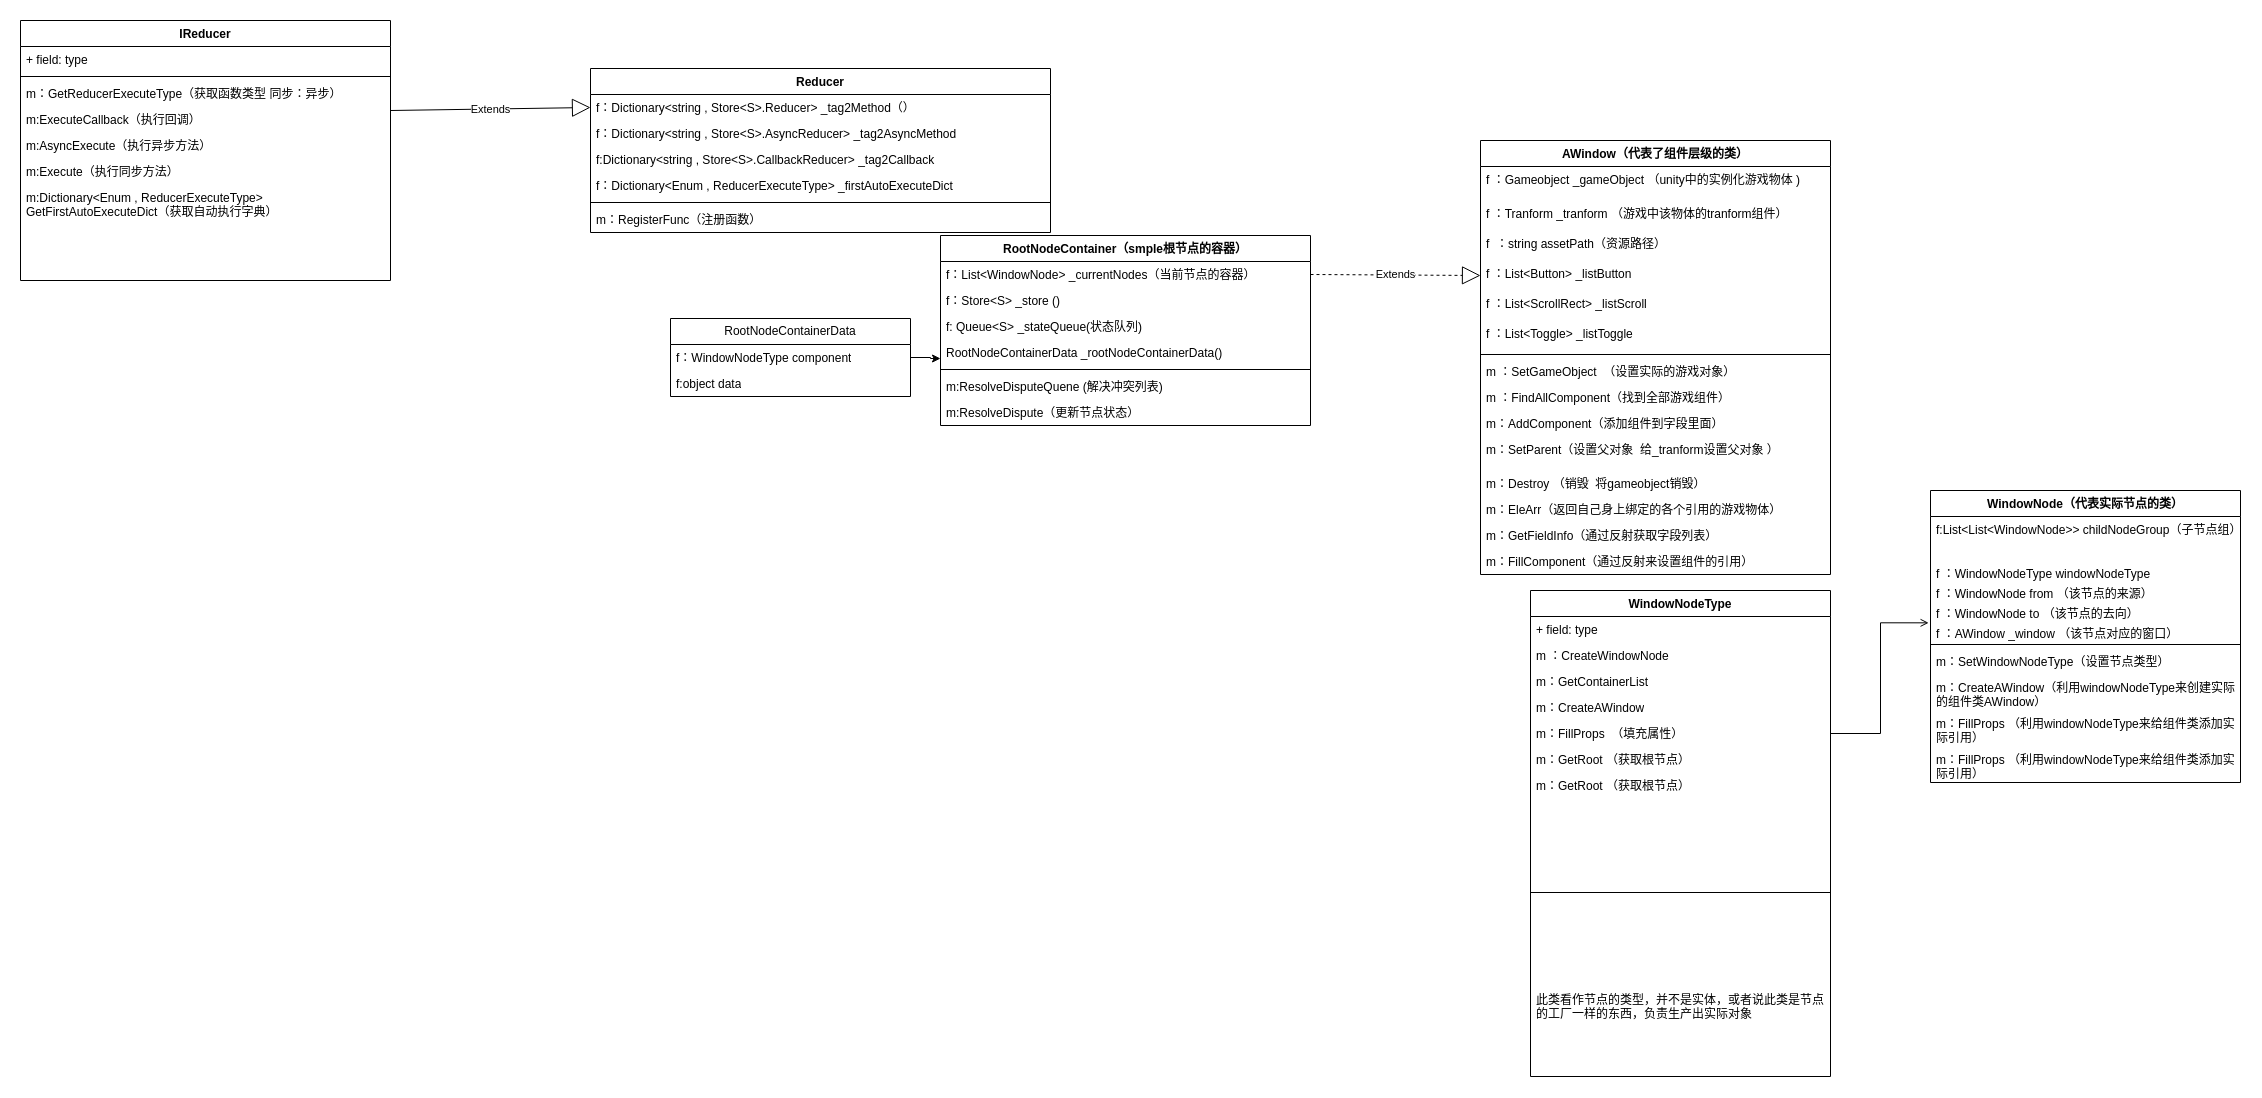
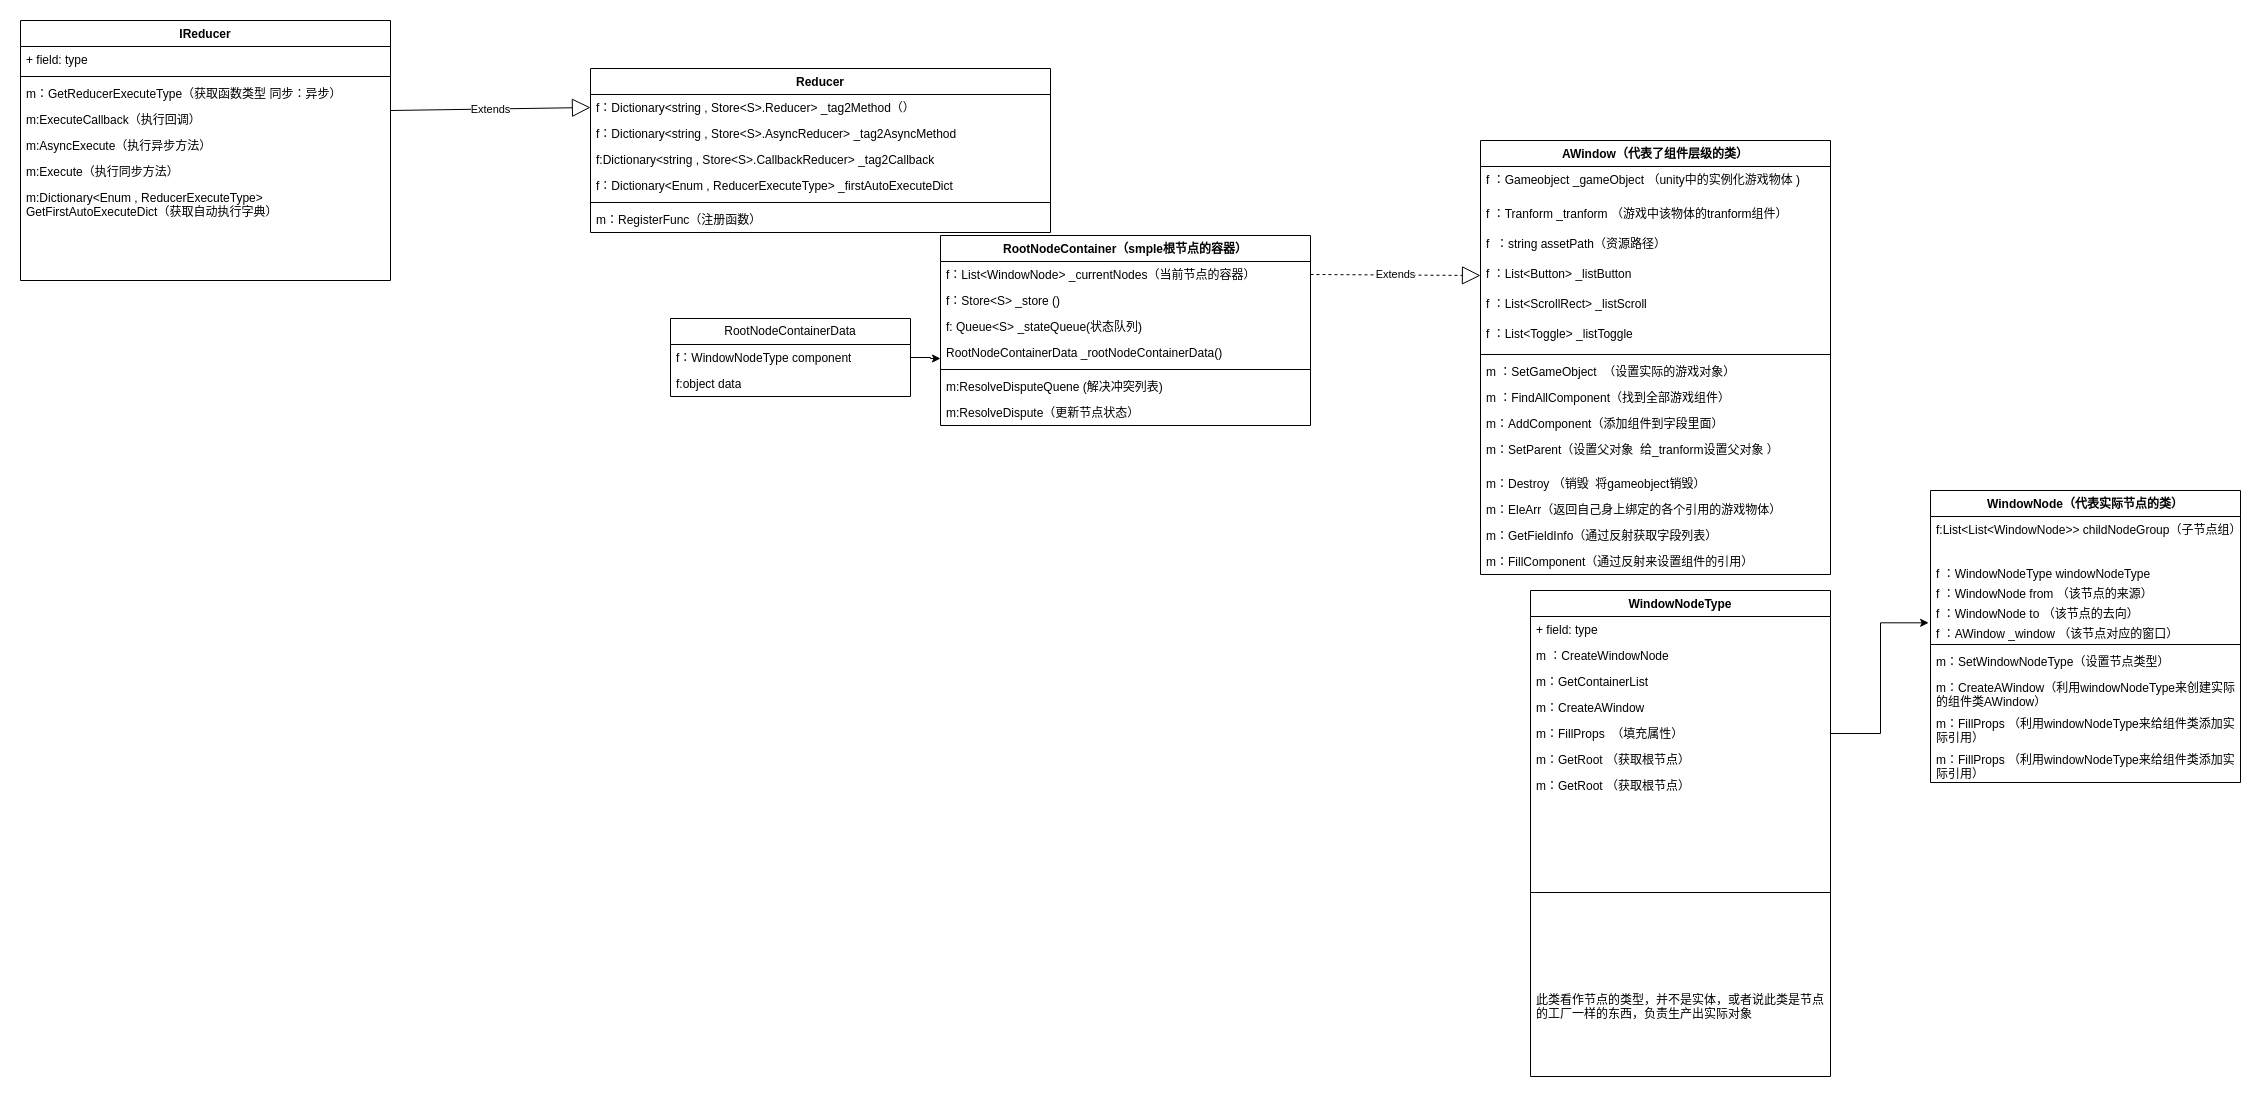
(1922, 623) -> (1920, 623)
